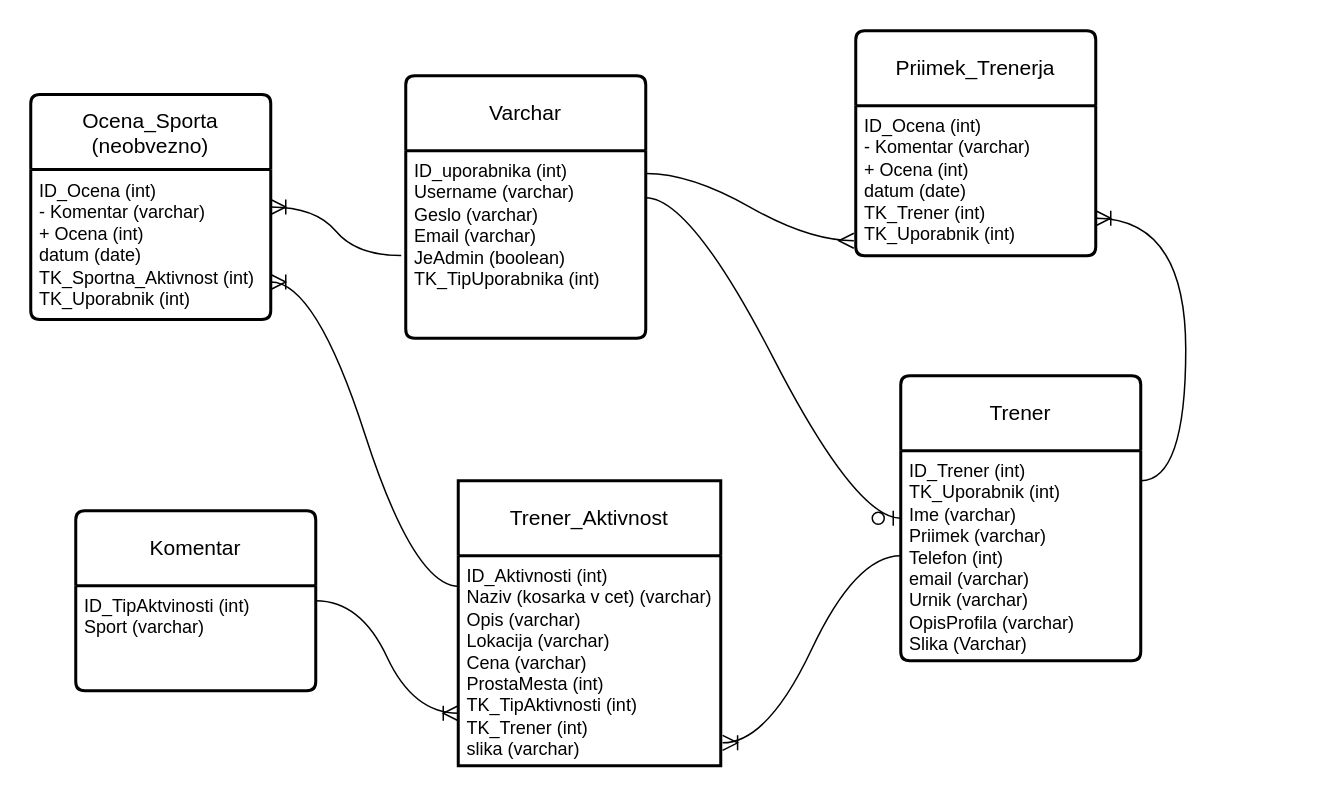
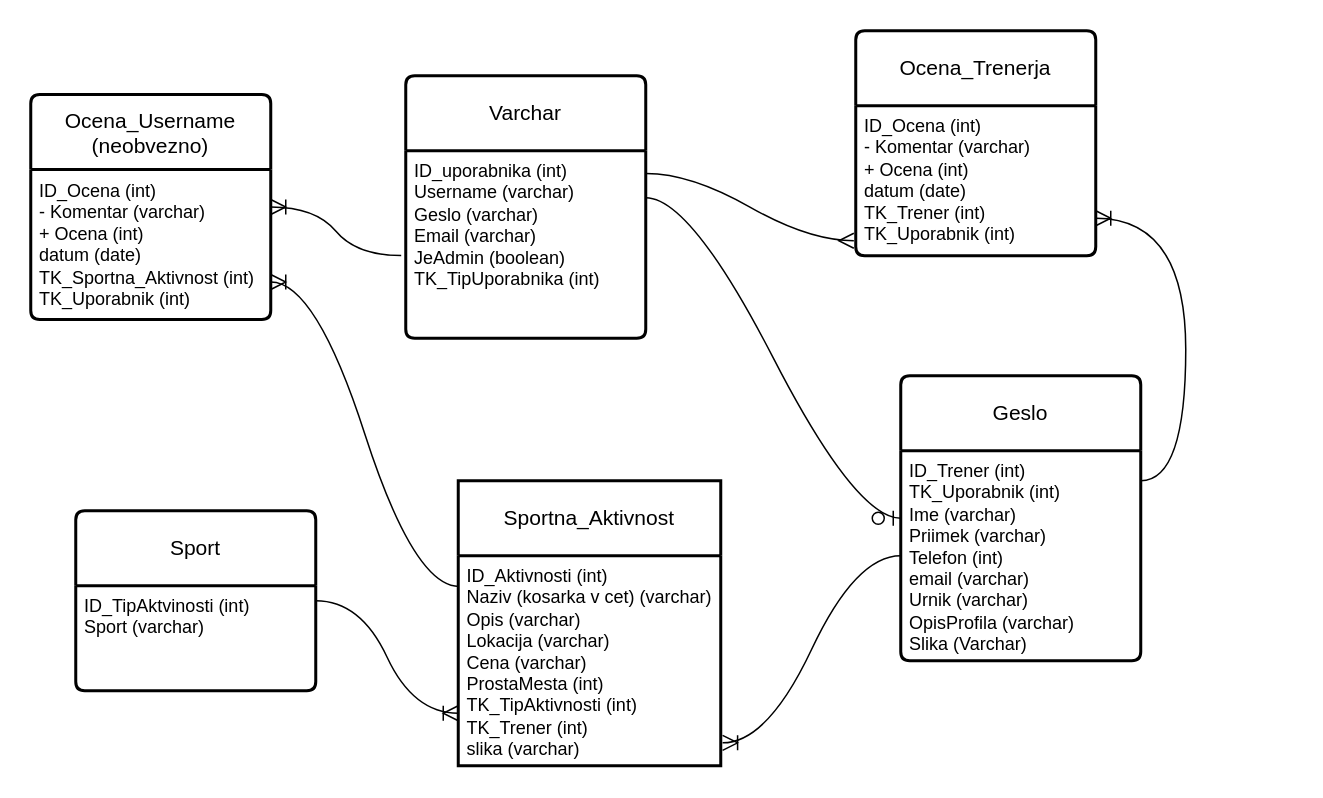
(976, 68) -> (976, 68)
(151, 133) -> (151, 133)
(1021, 413) -> (1021, 413)
(590, 518) -> (590, 518)
(196, 548) -> (196, 548)
